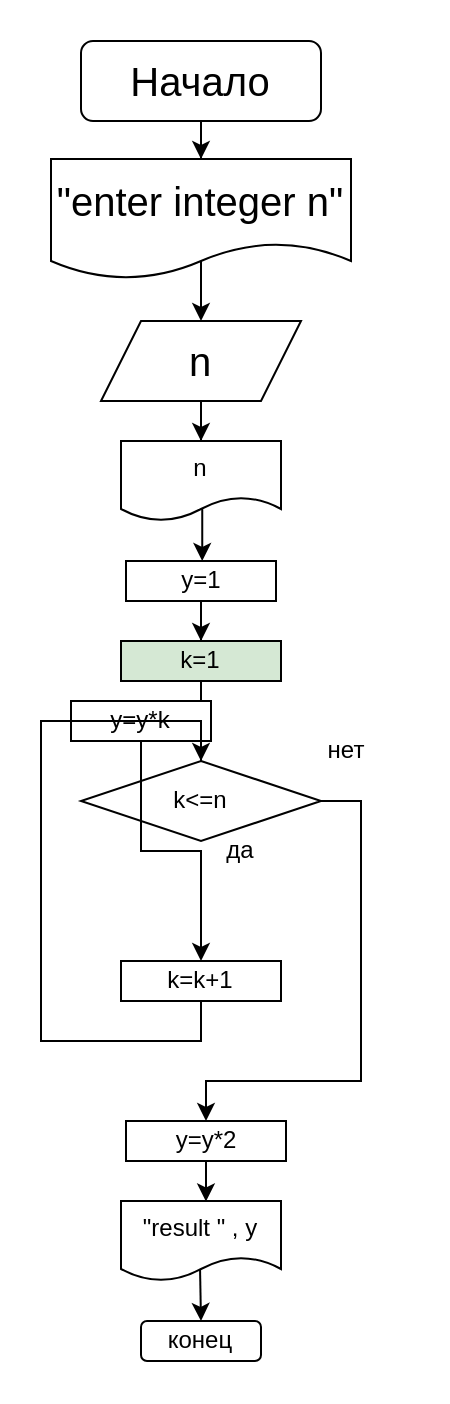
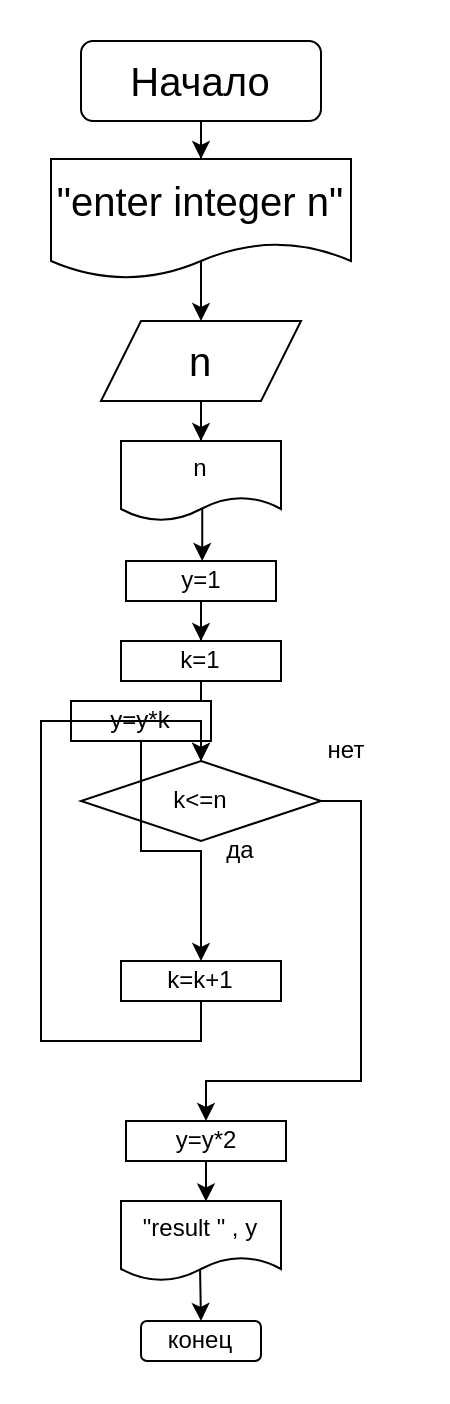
(201, 661) -> (201, 661)
(201, 681) -> (201, 681)
